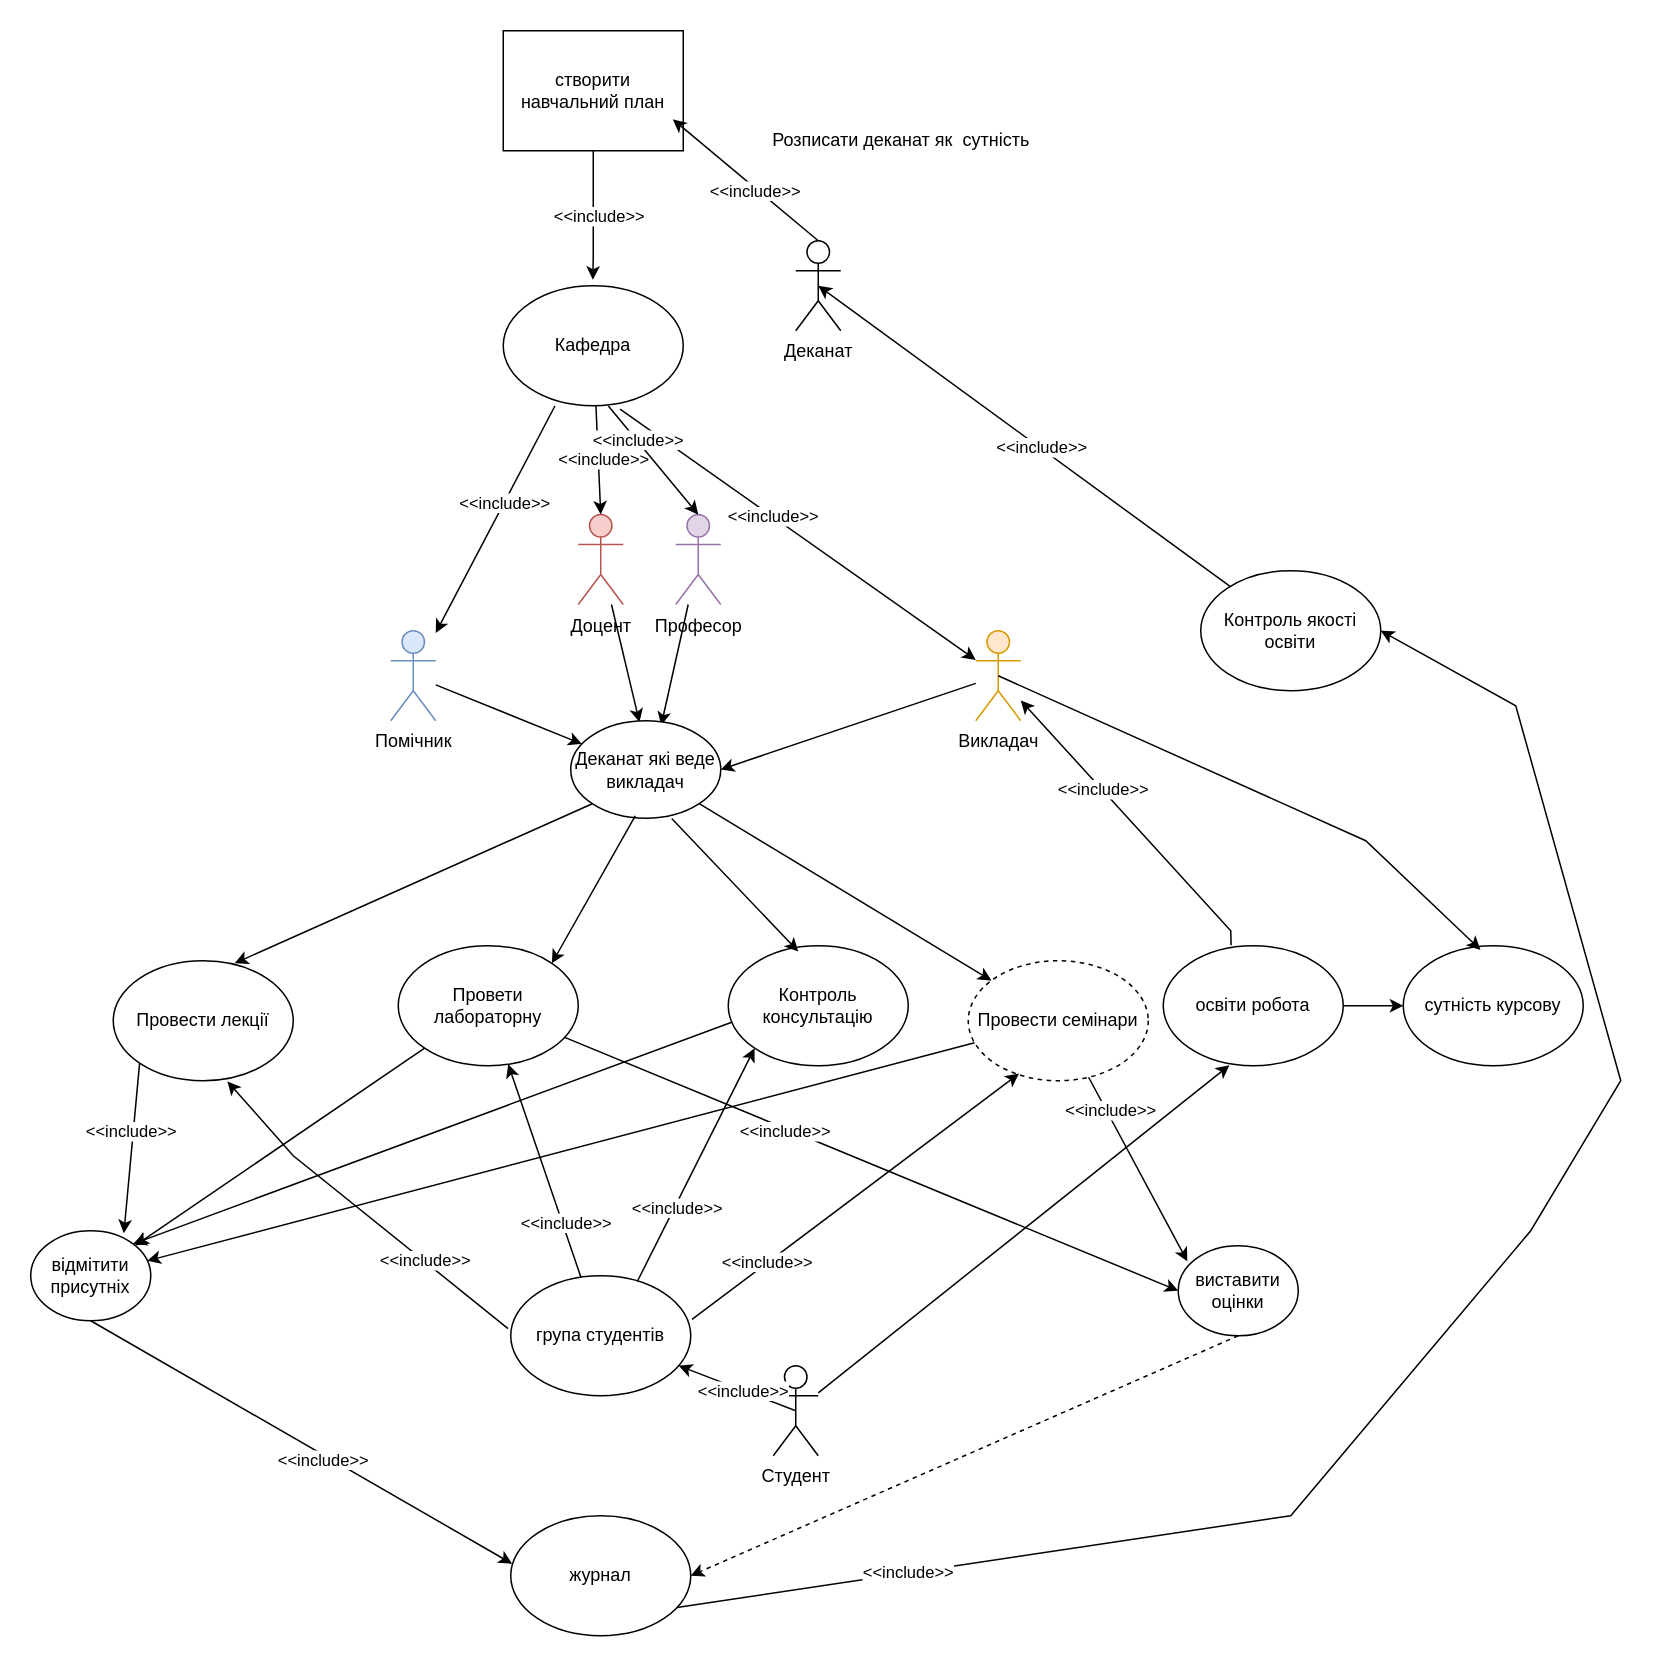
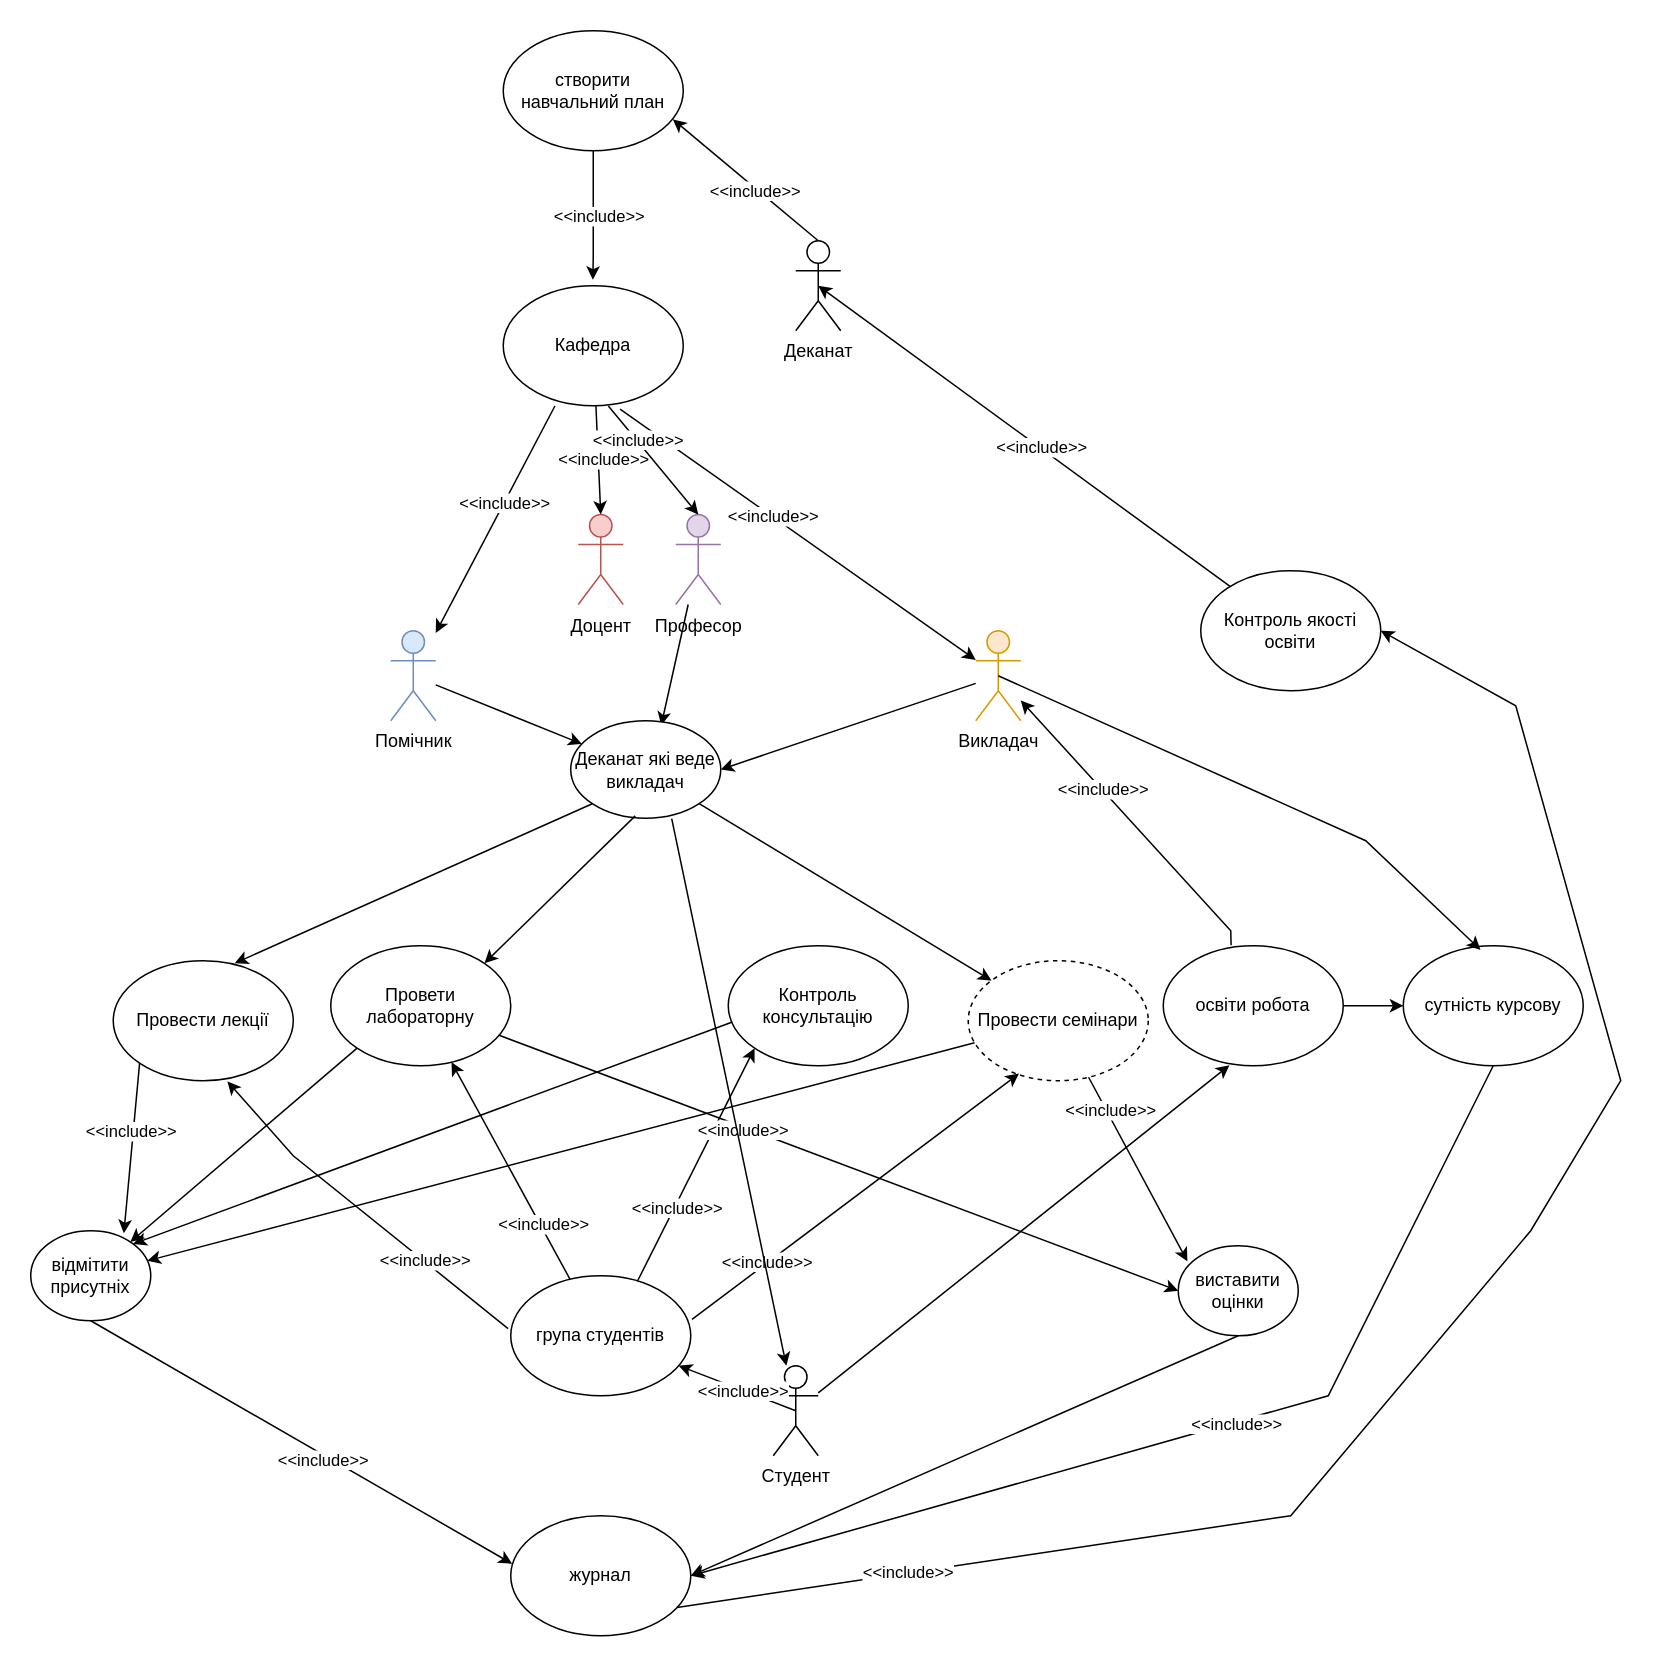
(593, 91) -> (593, 91)
(901, 140) -> none
(624, 658) -> none
(732, 882) -> (700, 955)
(488, 1006) -> (421, 1006)
(973, 1452) -> (973, 1452)
none -> (948, 1503)
